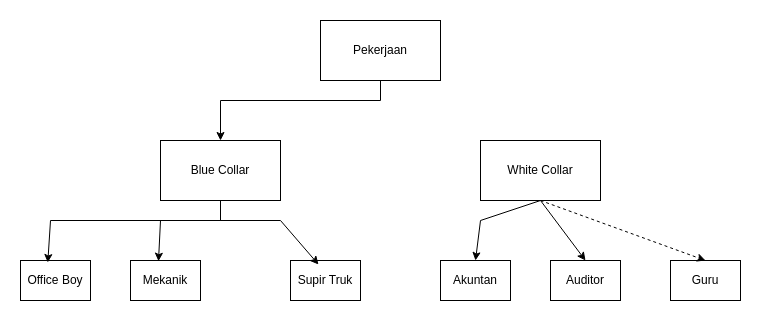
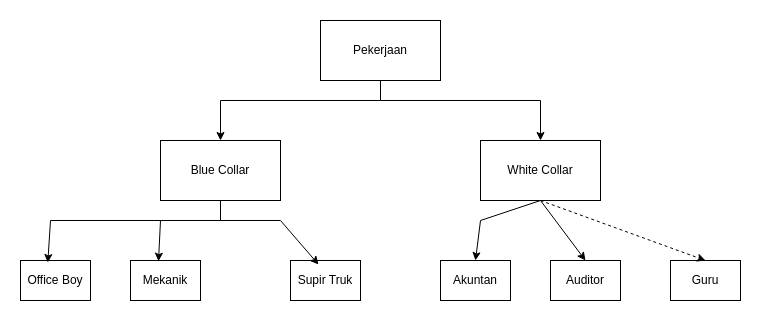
none -> (478, 101)
